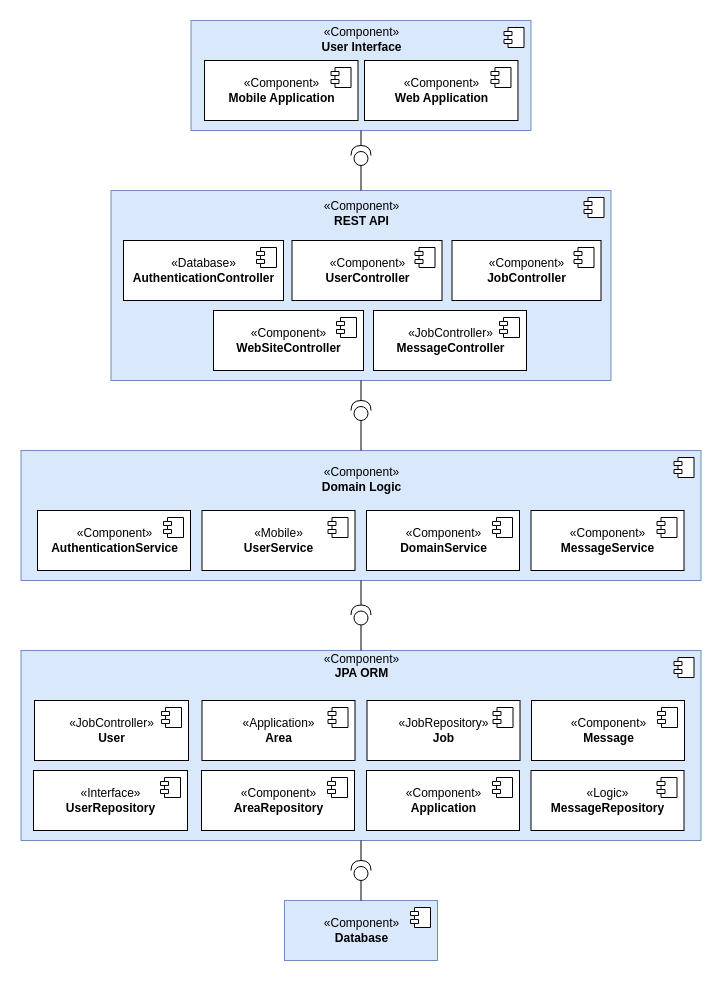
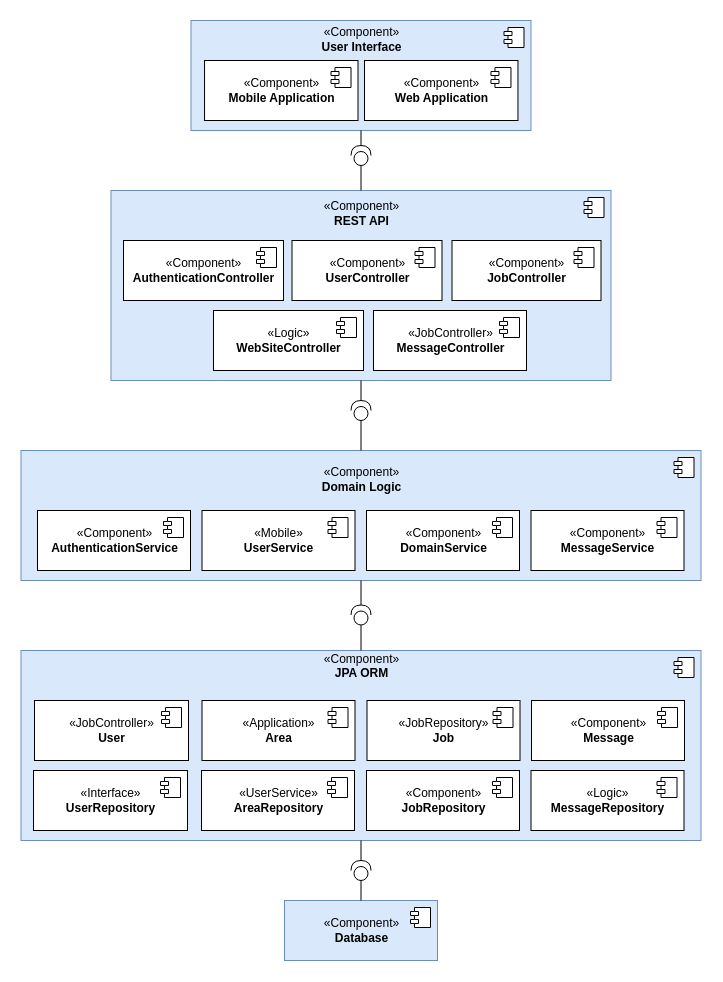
(204, 271) -> (204, 271)
(289, 341) -> (289, 341)
(279, 801) -> (279, 801)
(444, 801) -> (444, 801)
